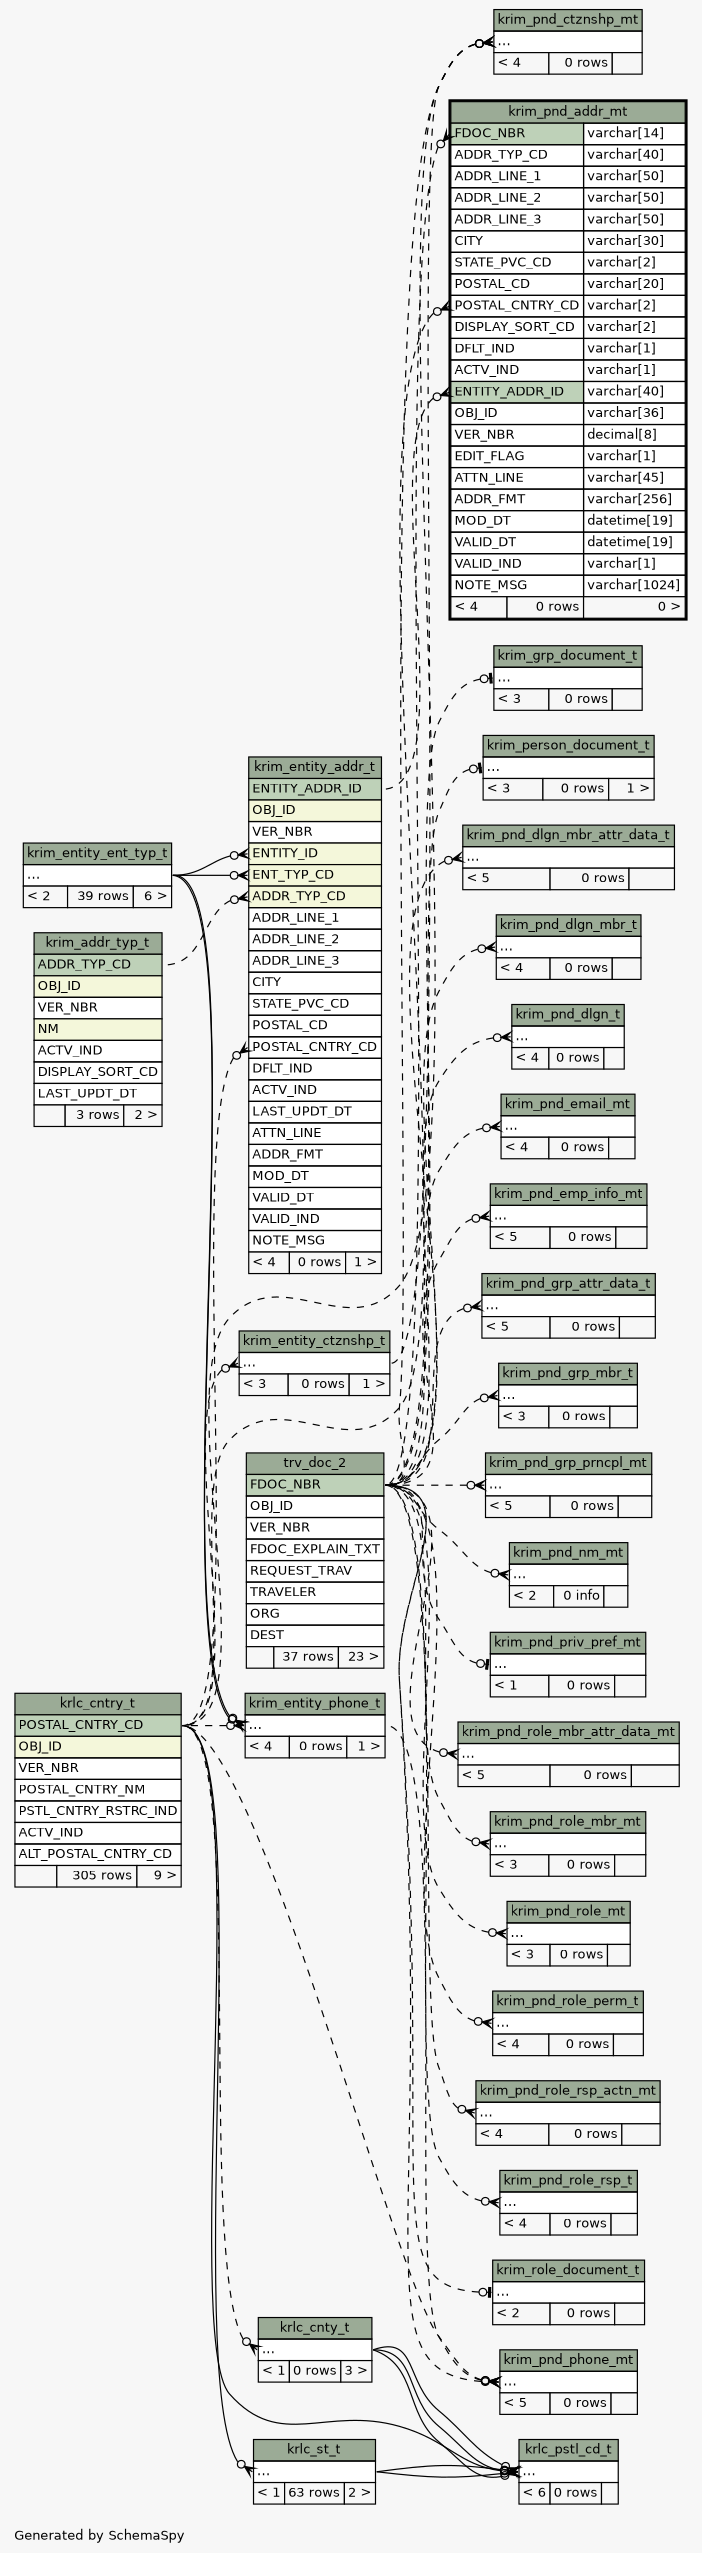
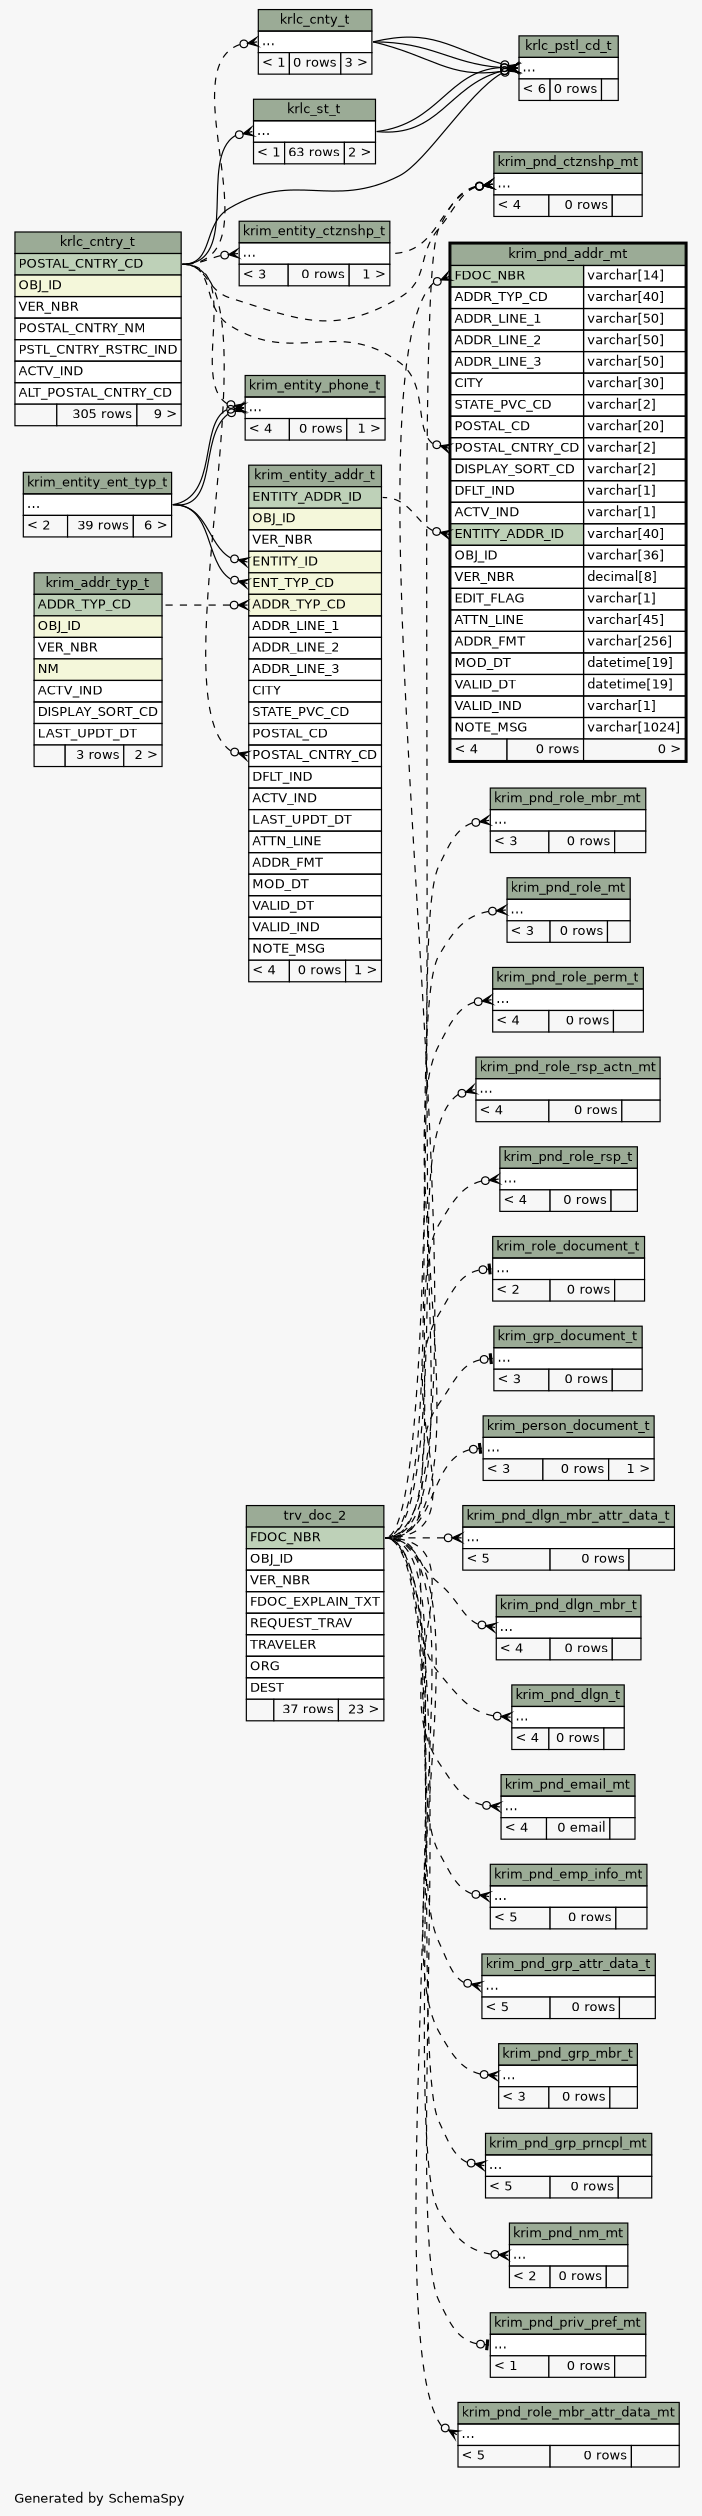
(583, 1147) -> (582, 1828)
(582, 1596) -> (581, 2276)
(568, 2382) -> none
